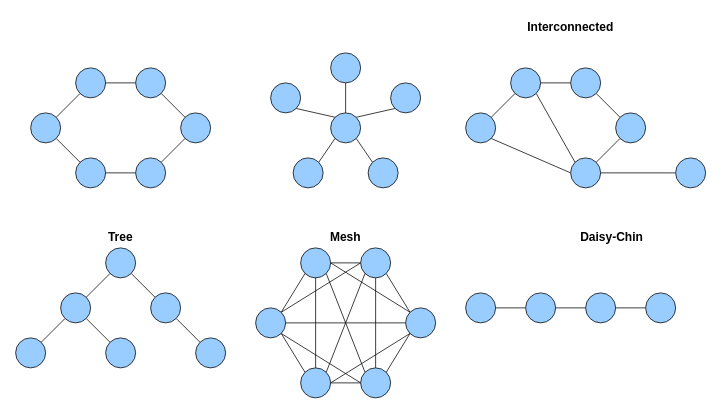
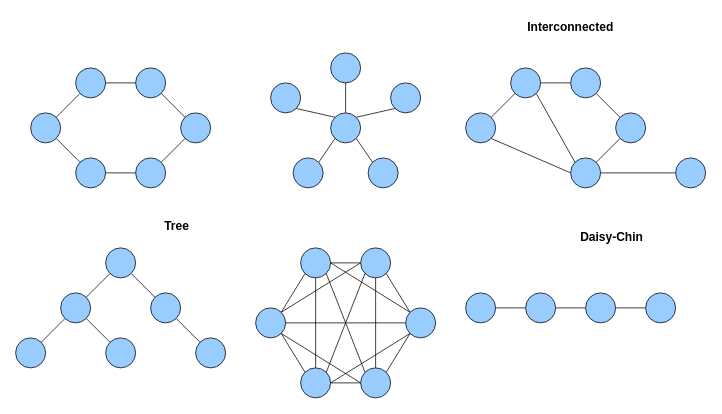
(120, 237) -> (177, 225)
(345, 237) -> none
